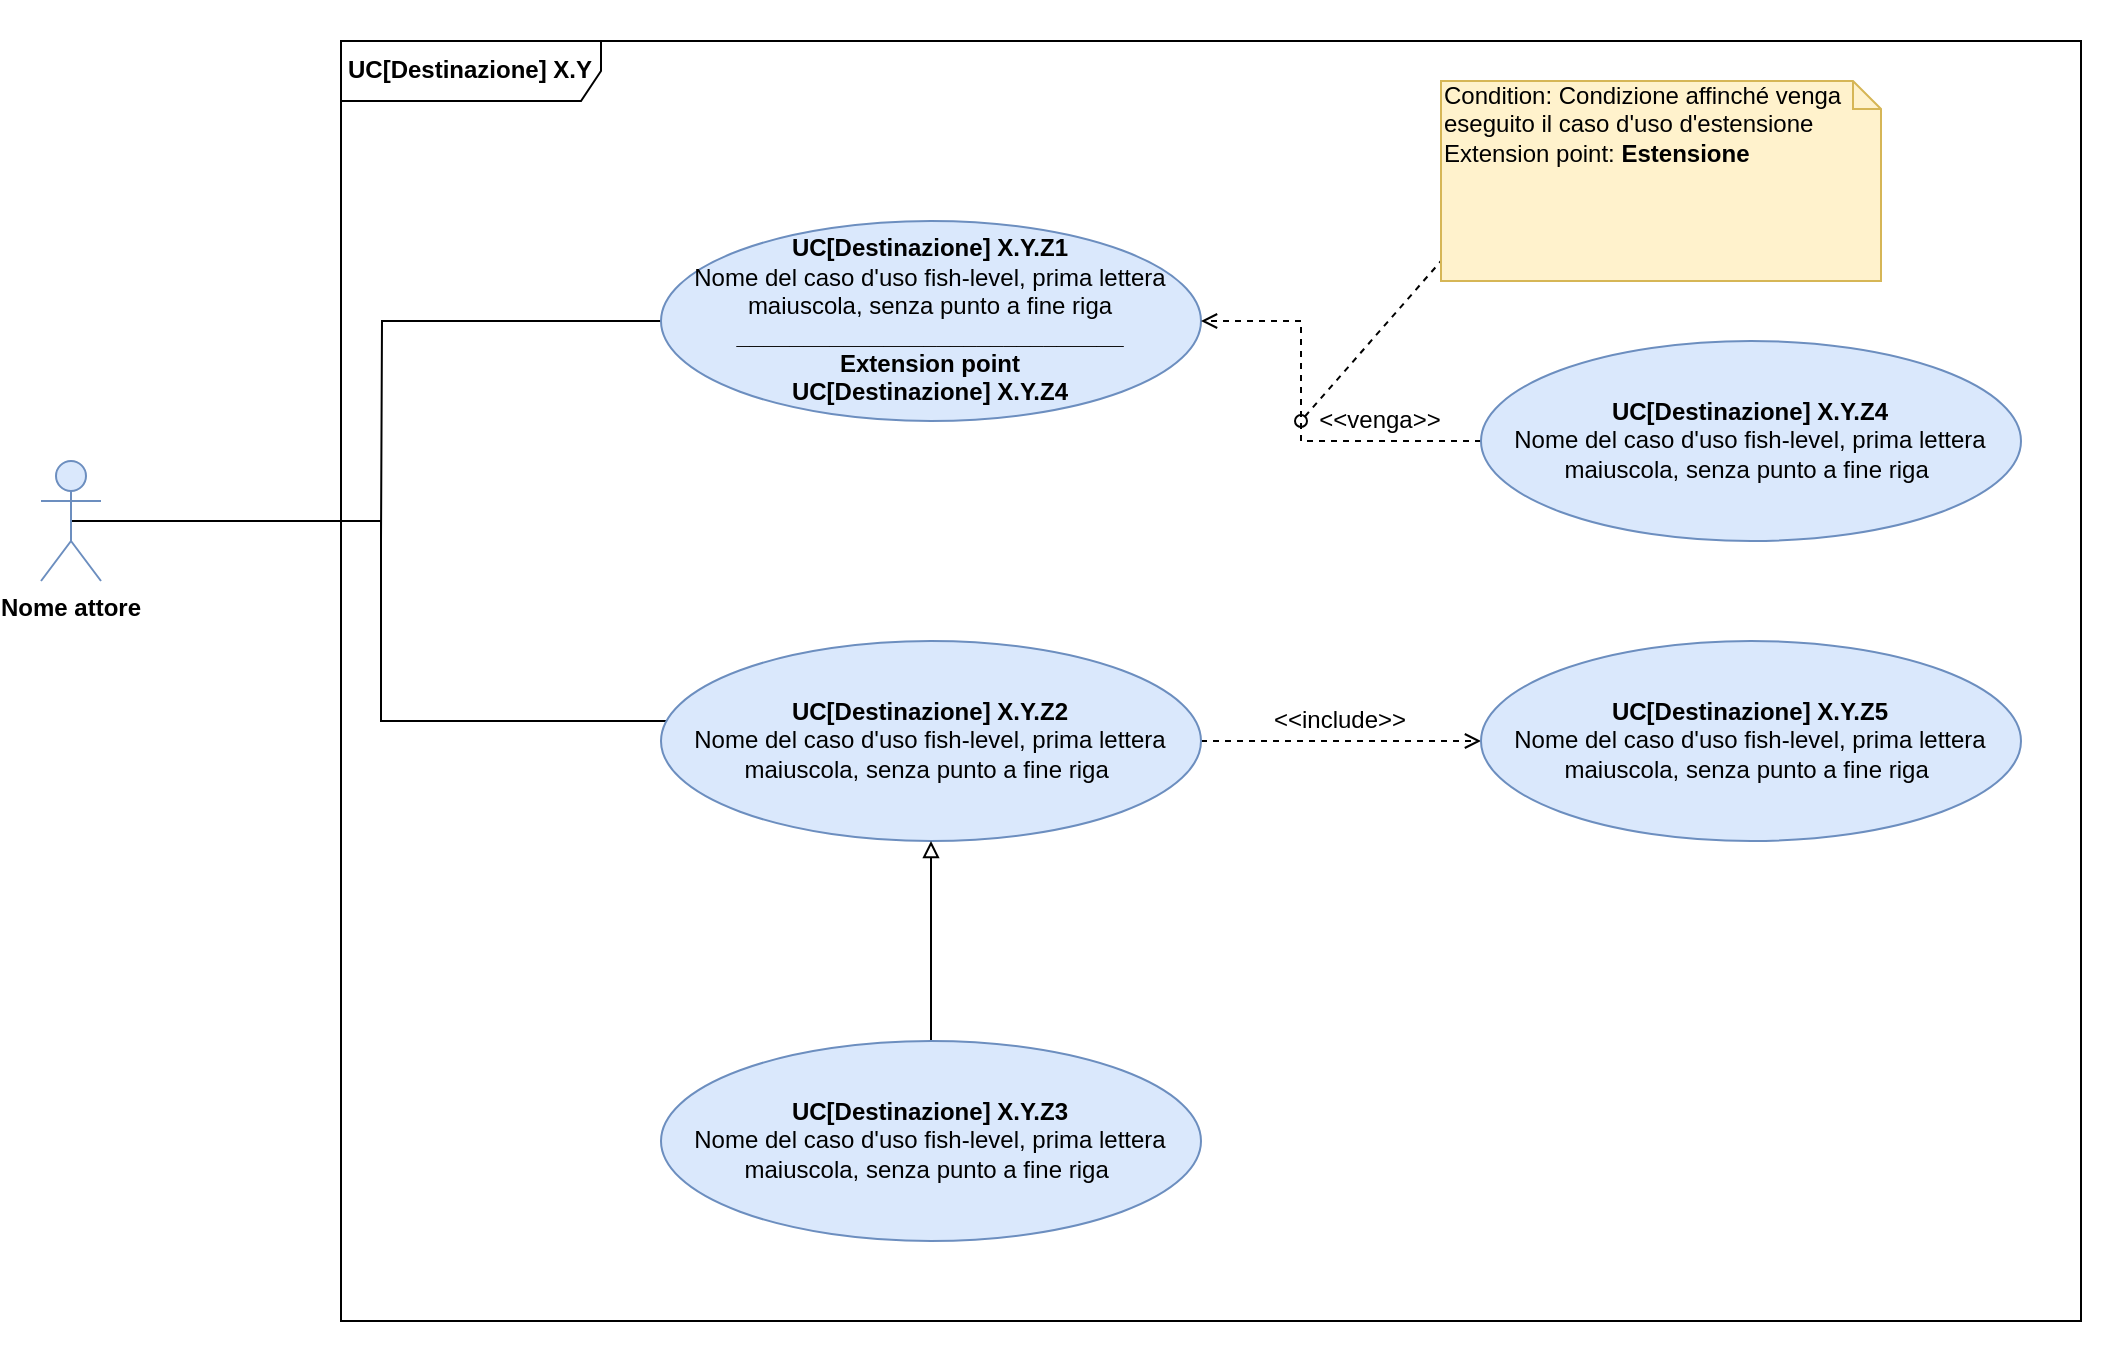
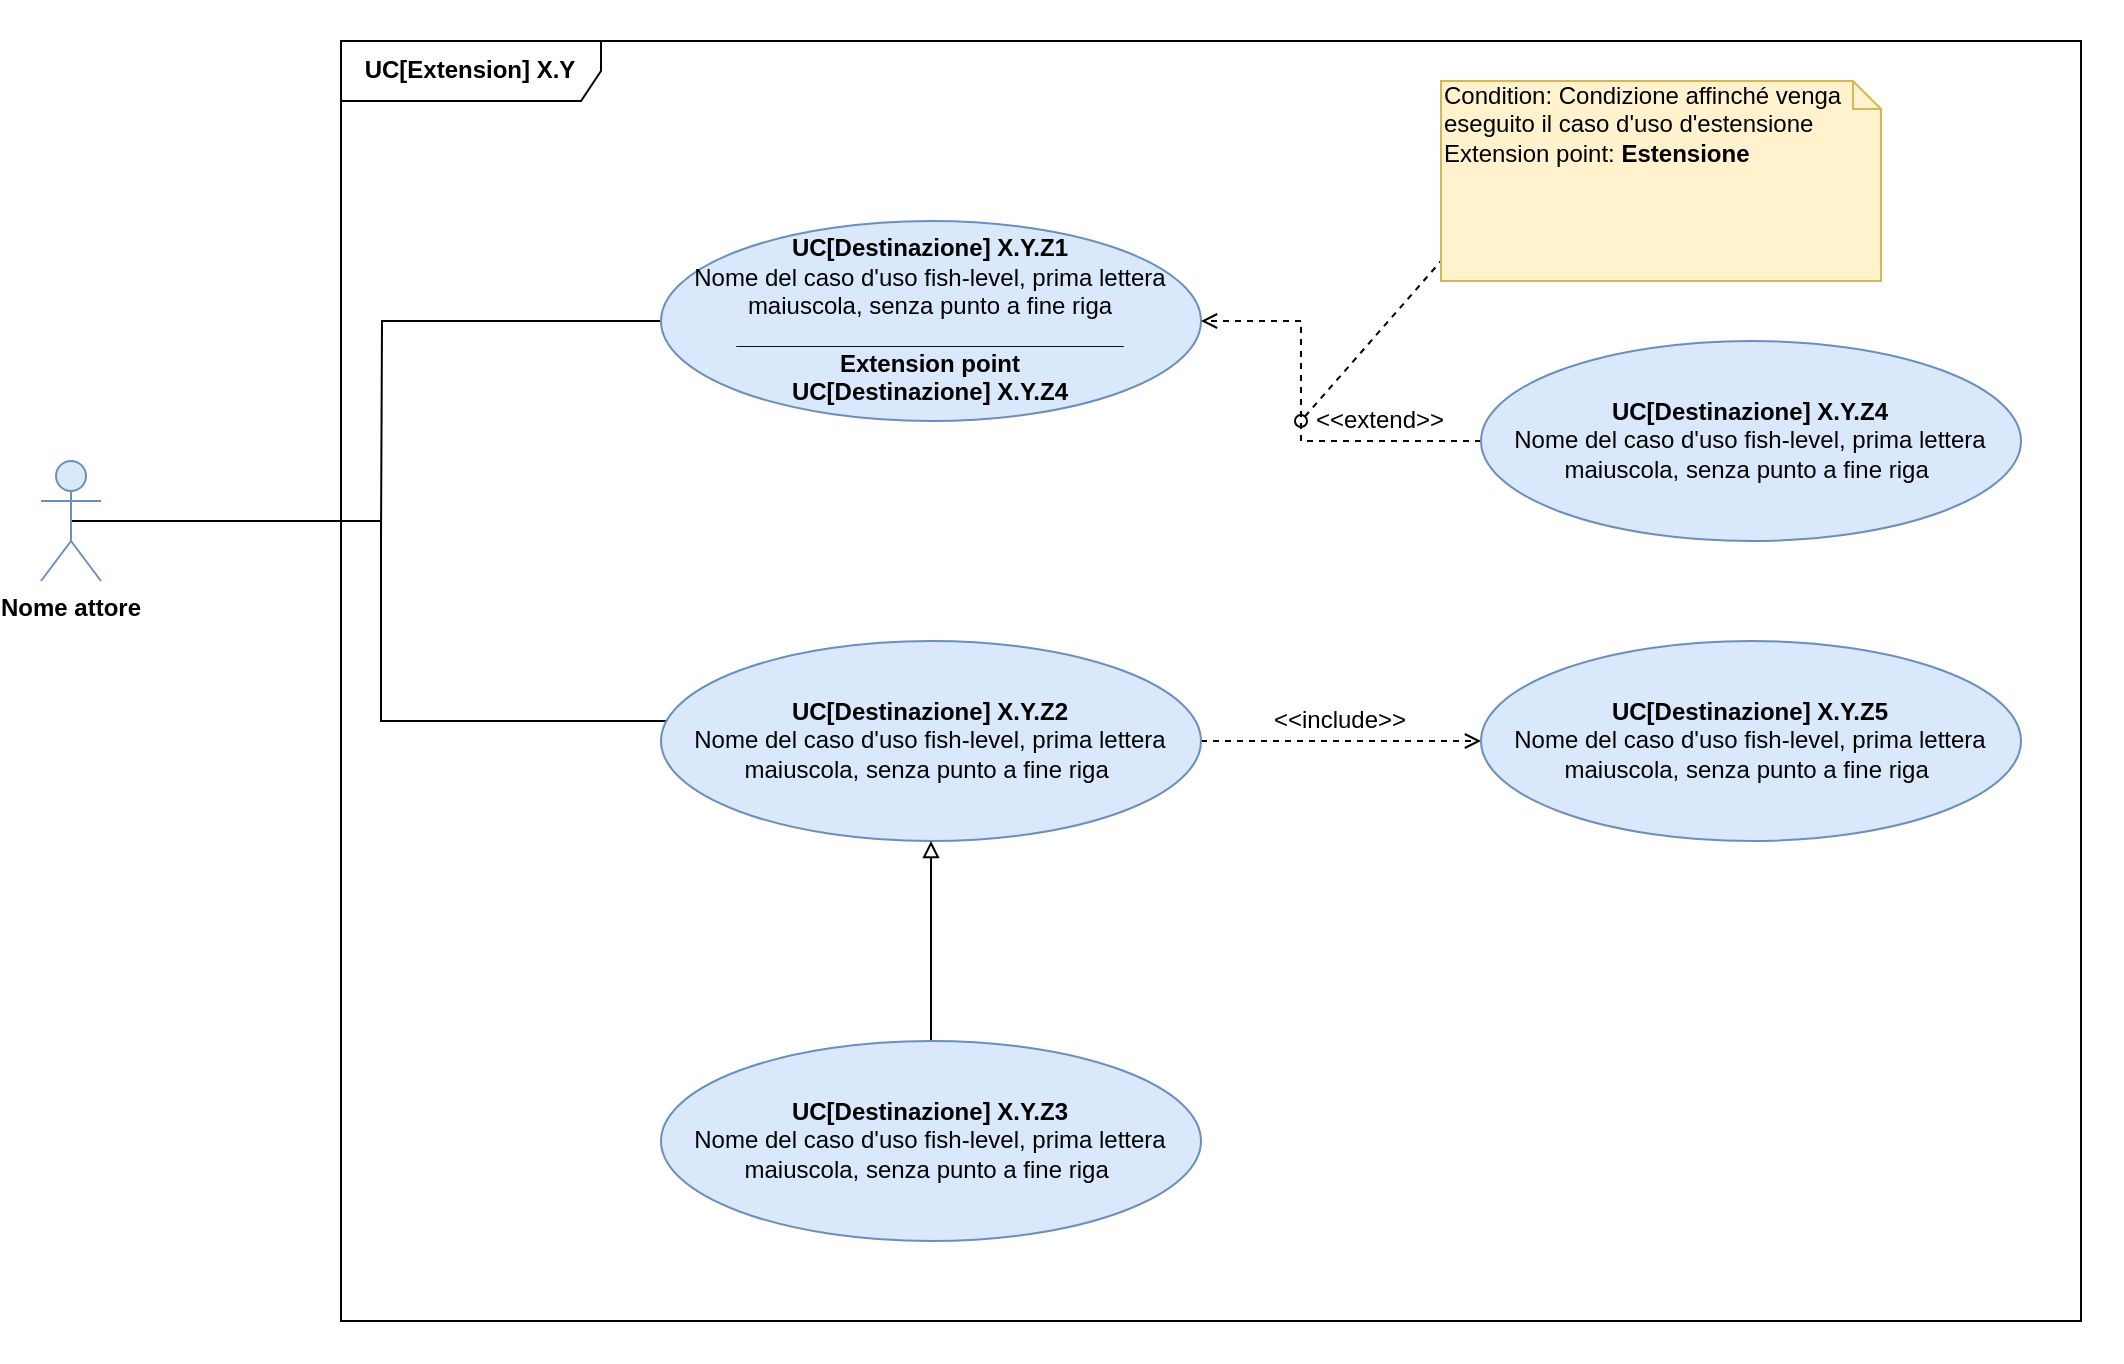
(471, 71) -> (471, 71)
(1381, 421) -> (1381, 421)
